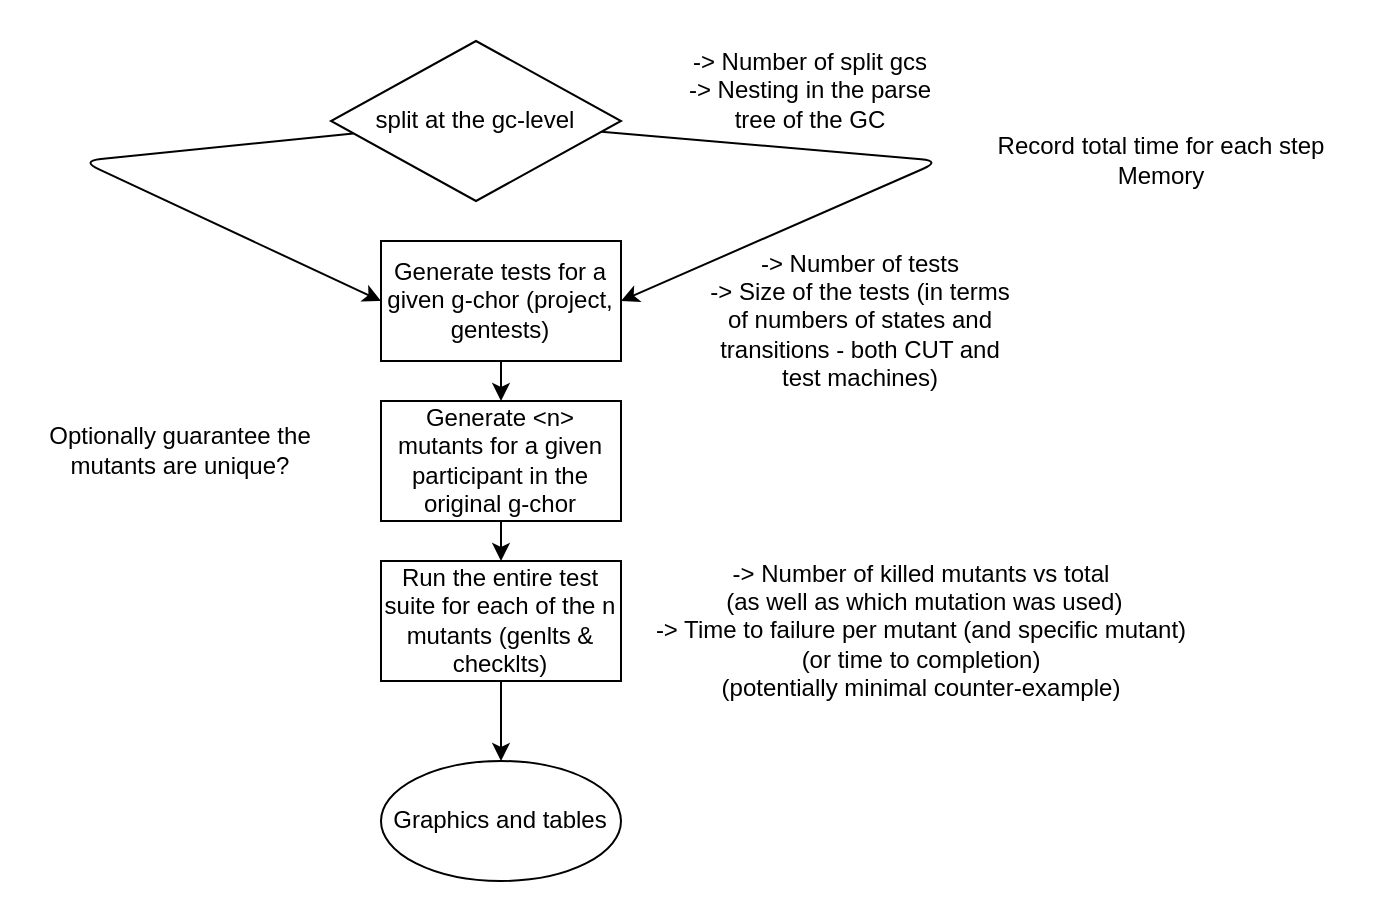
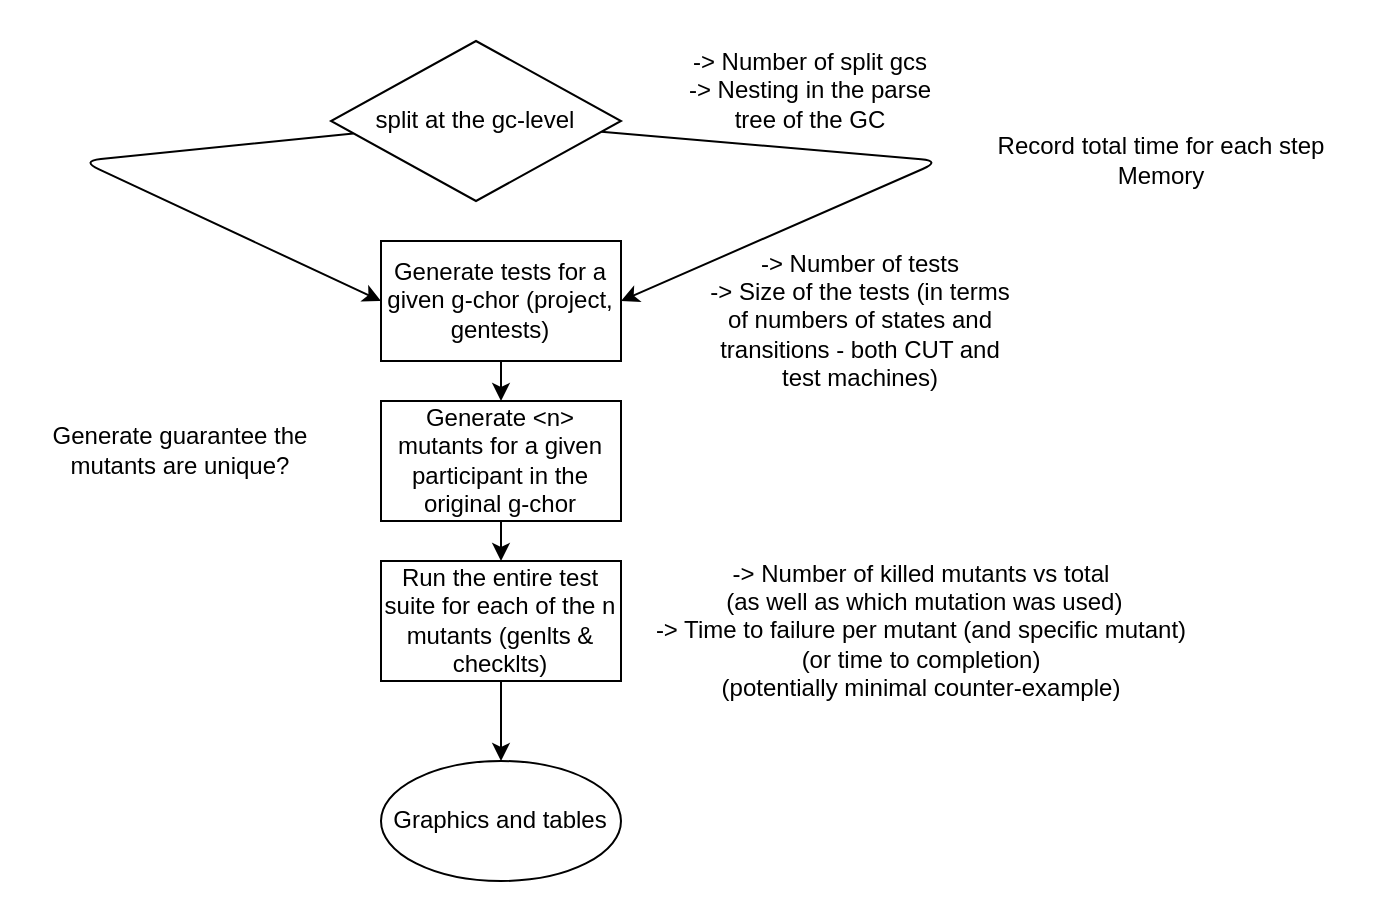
(181, 451) -> (181, 451)
